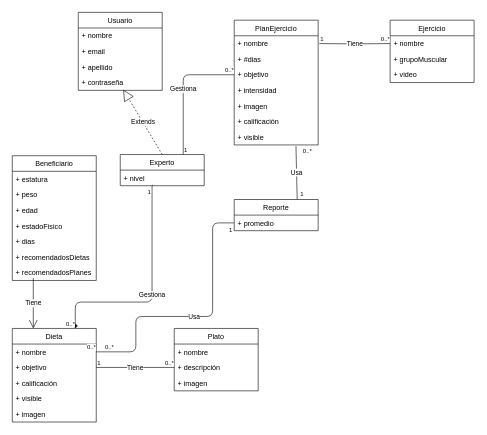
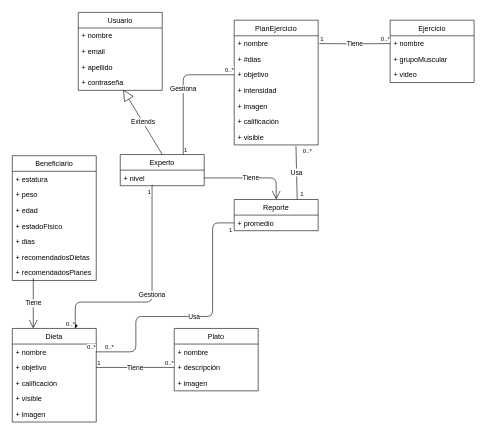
(153, 139) -> (153, 139)
none -> (276, 185)
